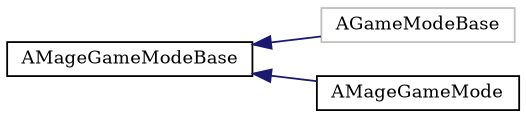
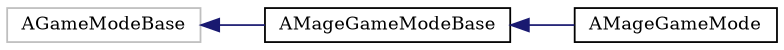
(296, 39) -> (242, 25)
